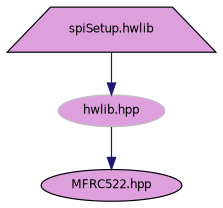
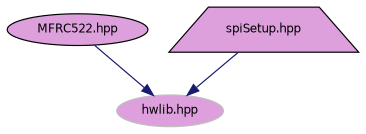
(111, 30) -> (264, 30)
(111, 142) -> (119, 66)
